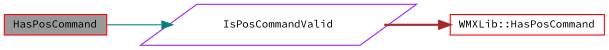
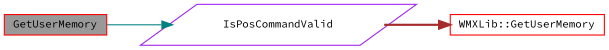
(56, 25) -> (56, 25)
(527, 25) -> (527, 25)
